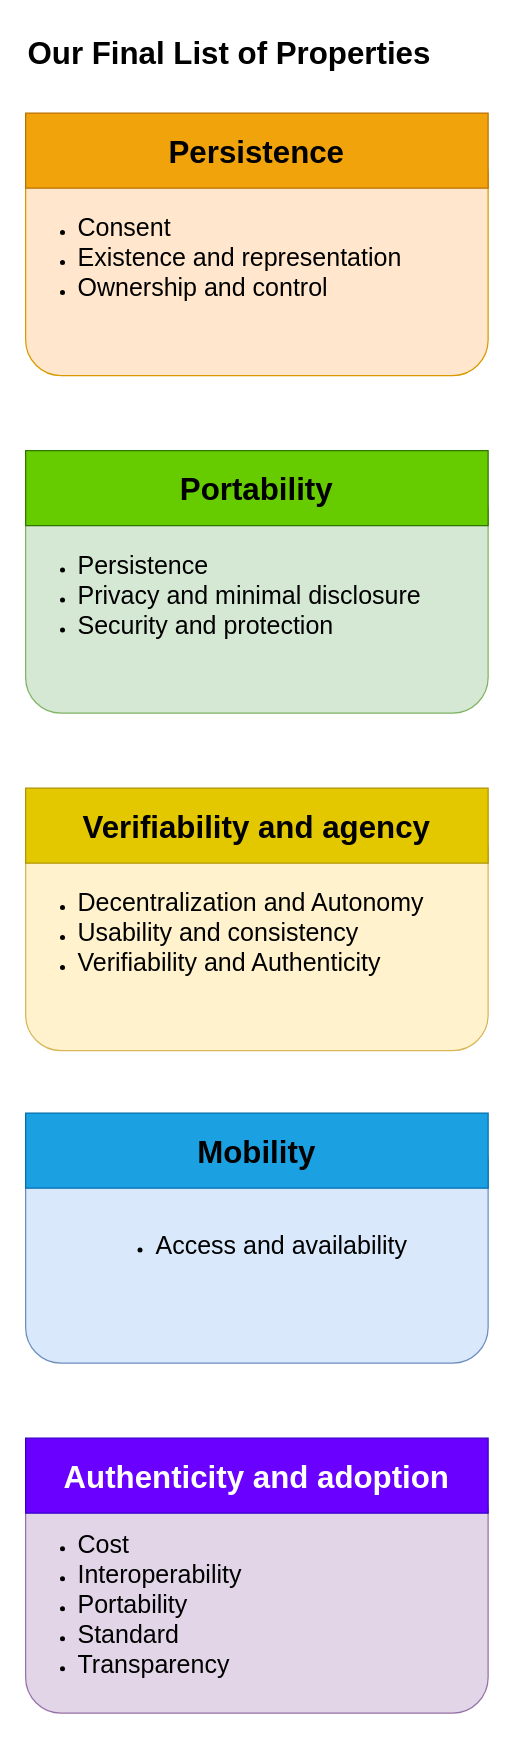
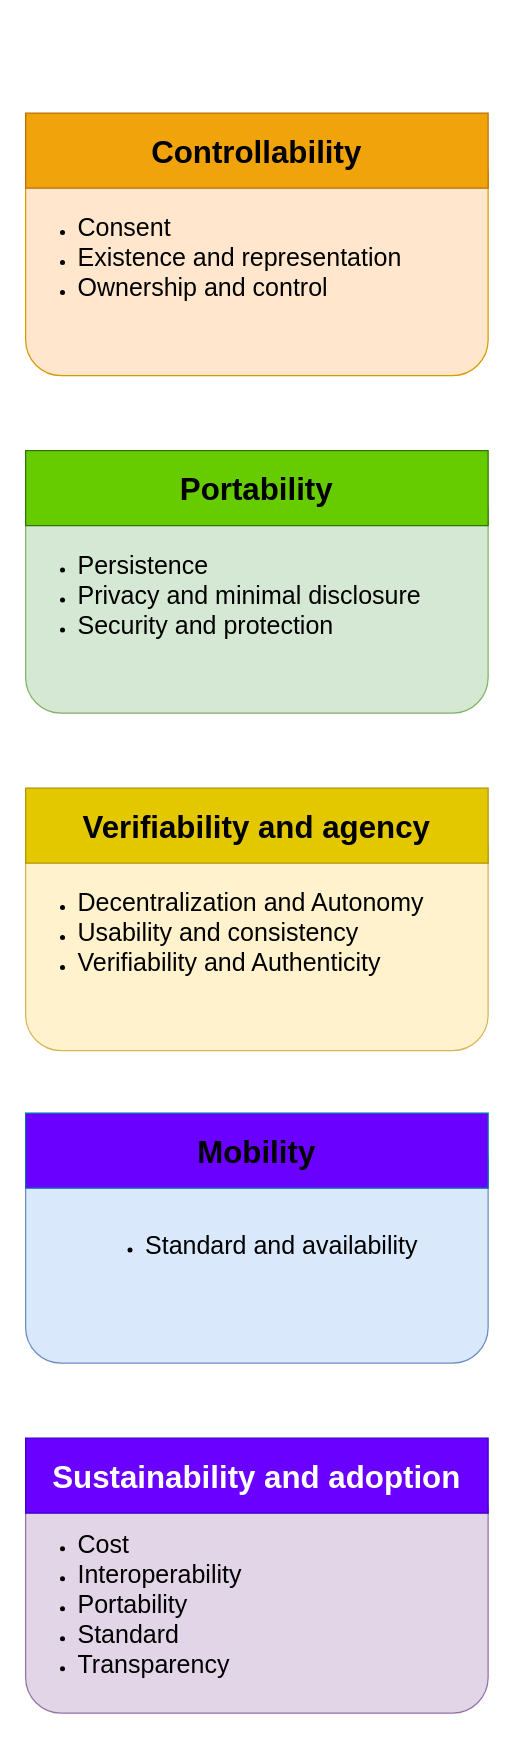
(238, 63) -> none
(257, 151) -> (257, 151)
(257, 1151) -> (257, 1151)
(257, 1244) -> (257, 1244)
(257, 1476) -> (257, 1476)
